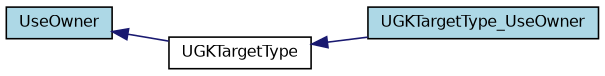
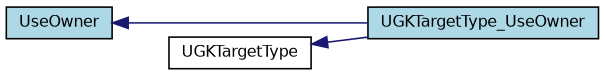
(148, 38) -> (248, 23)
